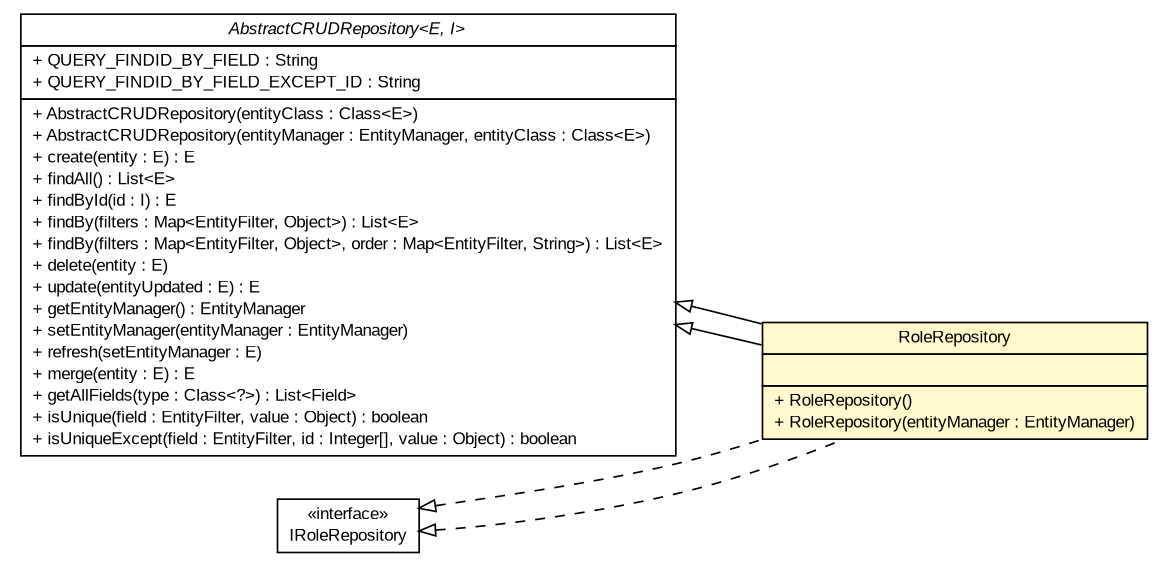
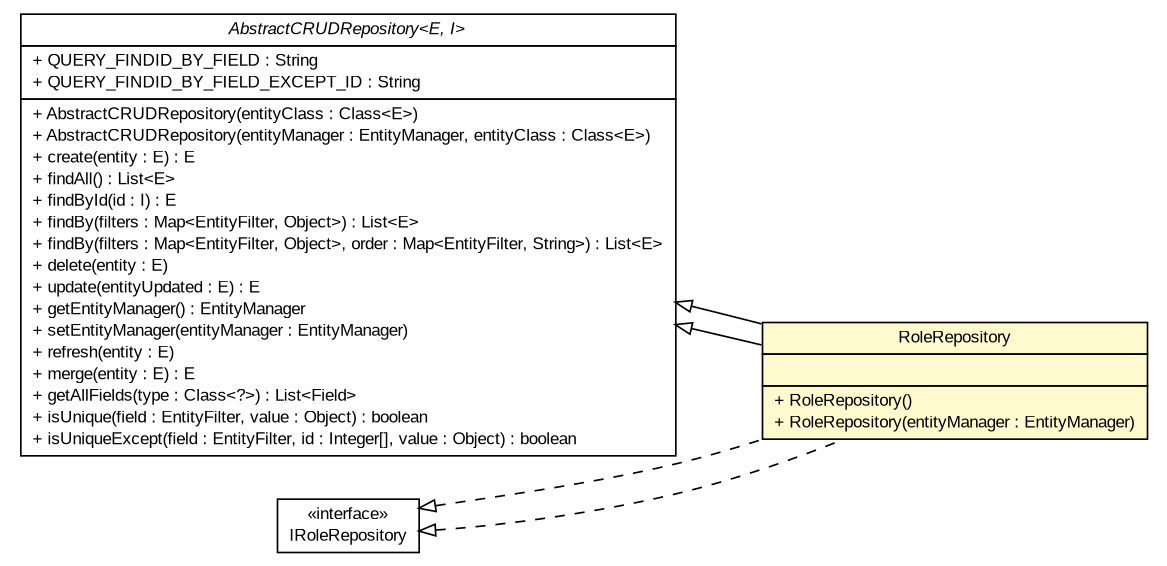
(148, 352) -> (103, 352)
